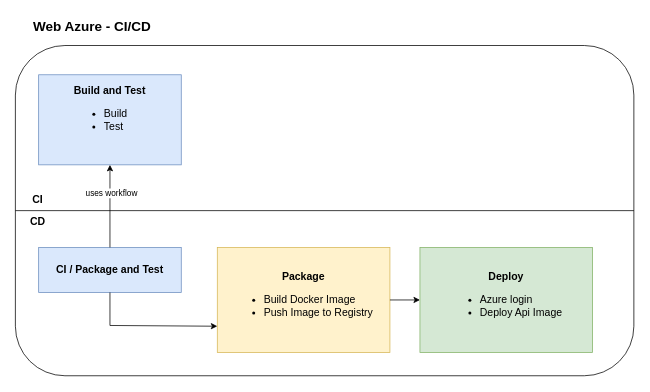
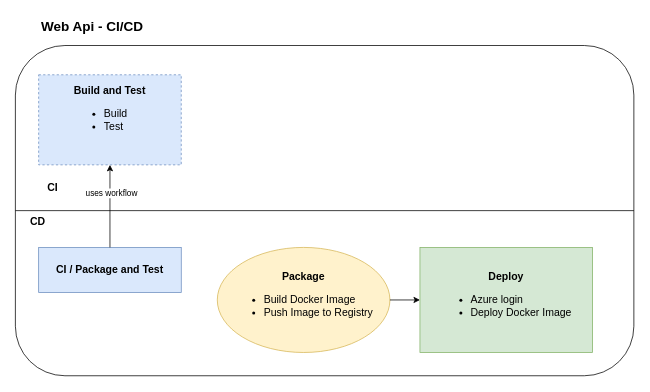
(92, 27) -> (92, 27)
(110, 120) -> (110, 120)
(38, 199) -> (53, 188)
(303, 300) -> (303, 300)
(506, 300) -> (506, 300)
(135, 325) -> none
